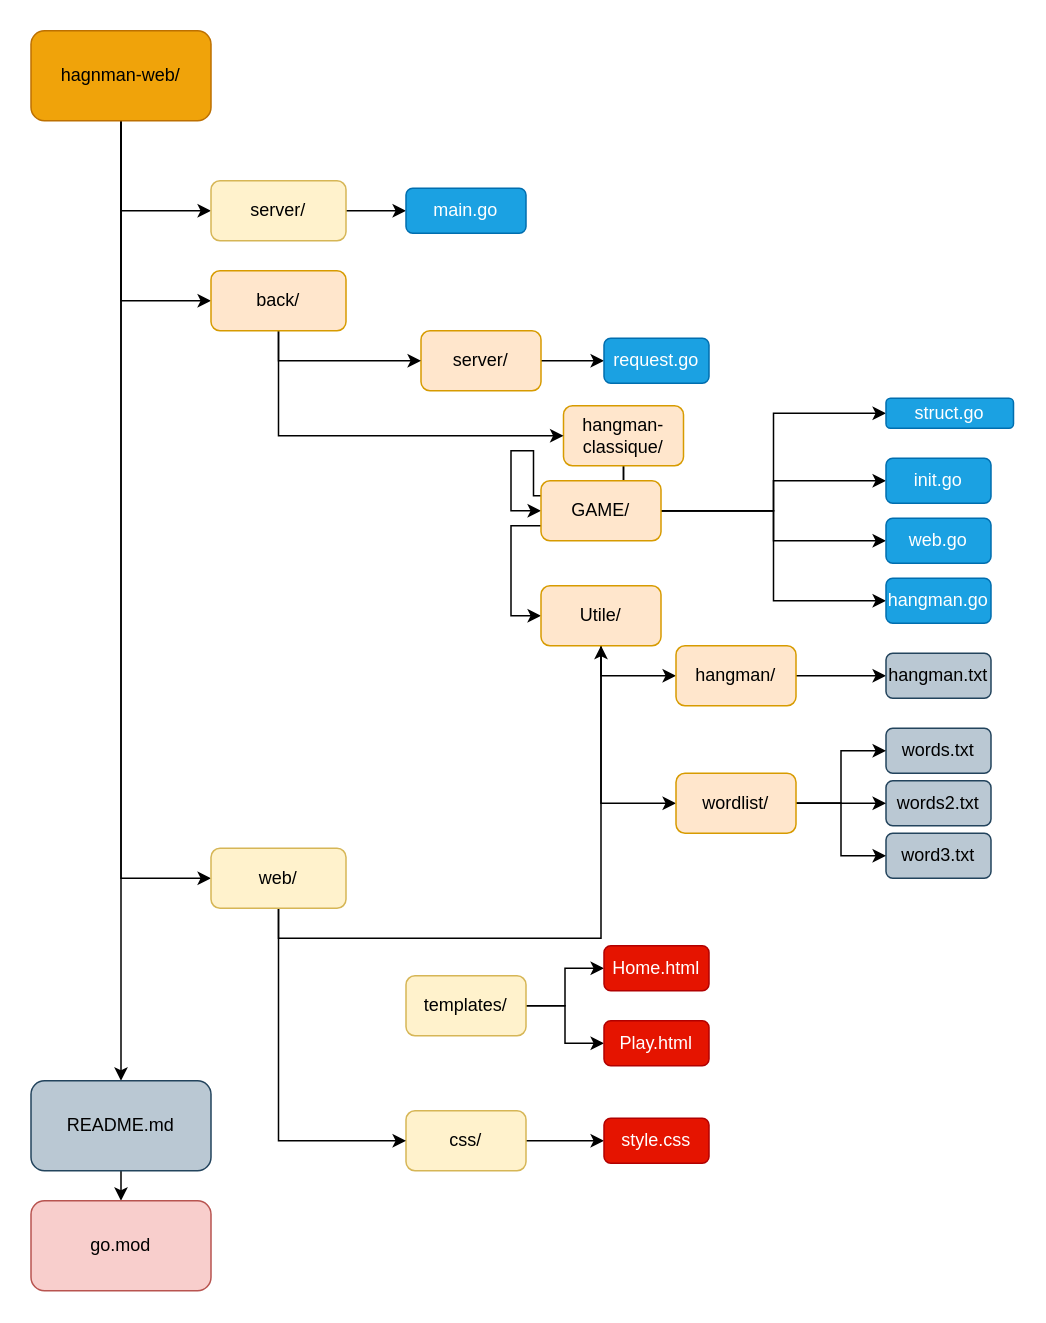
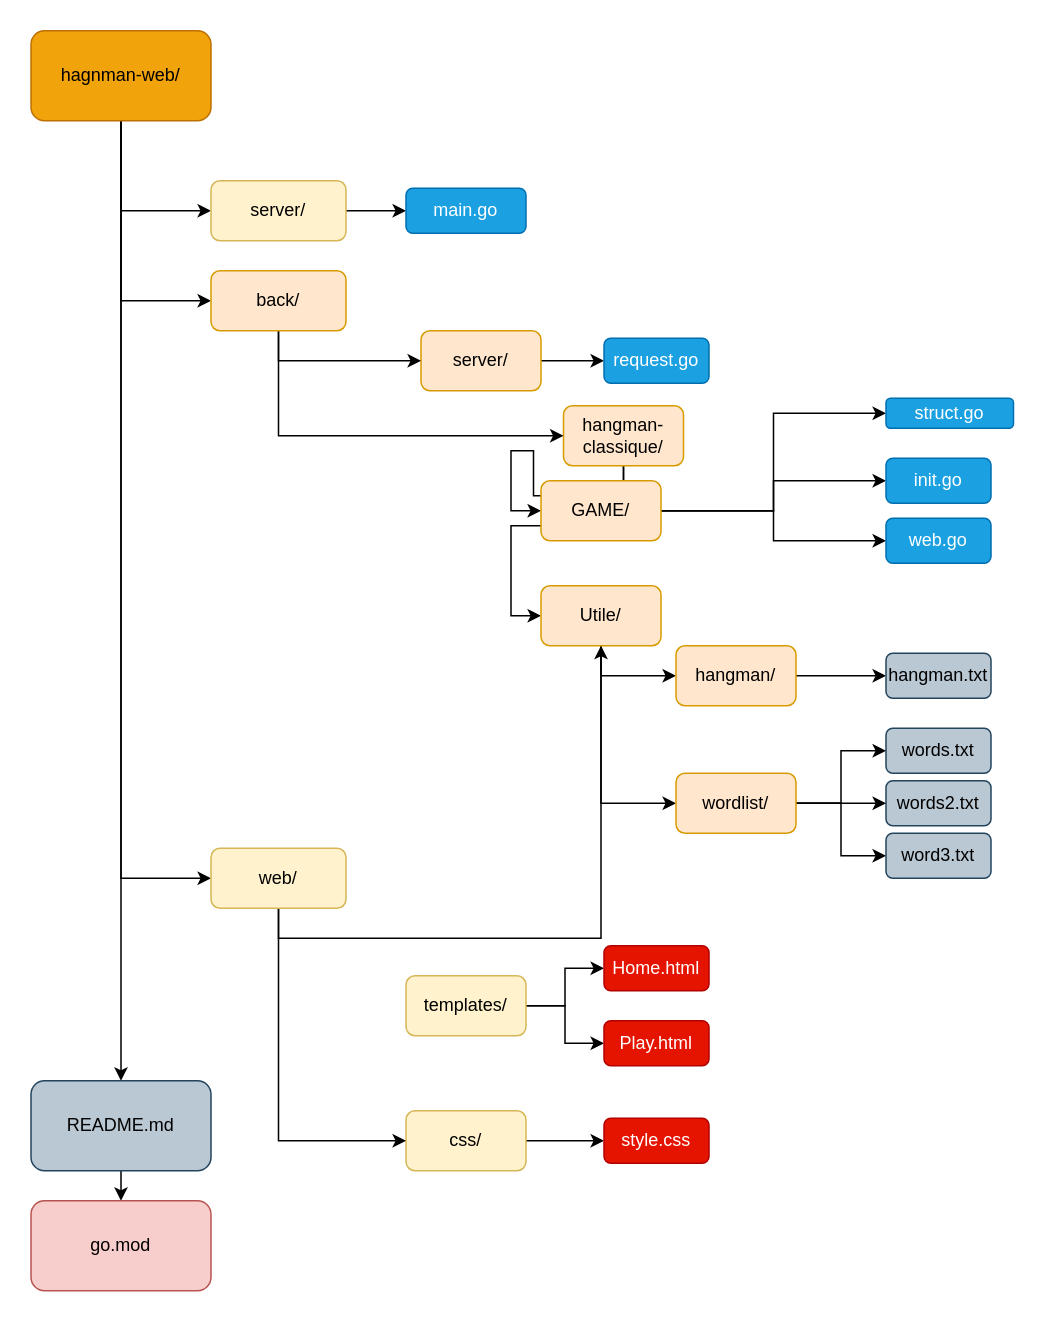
(795, 601) -> none
(938, 601) -> none
